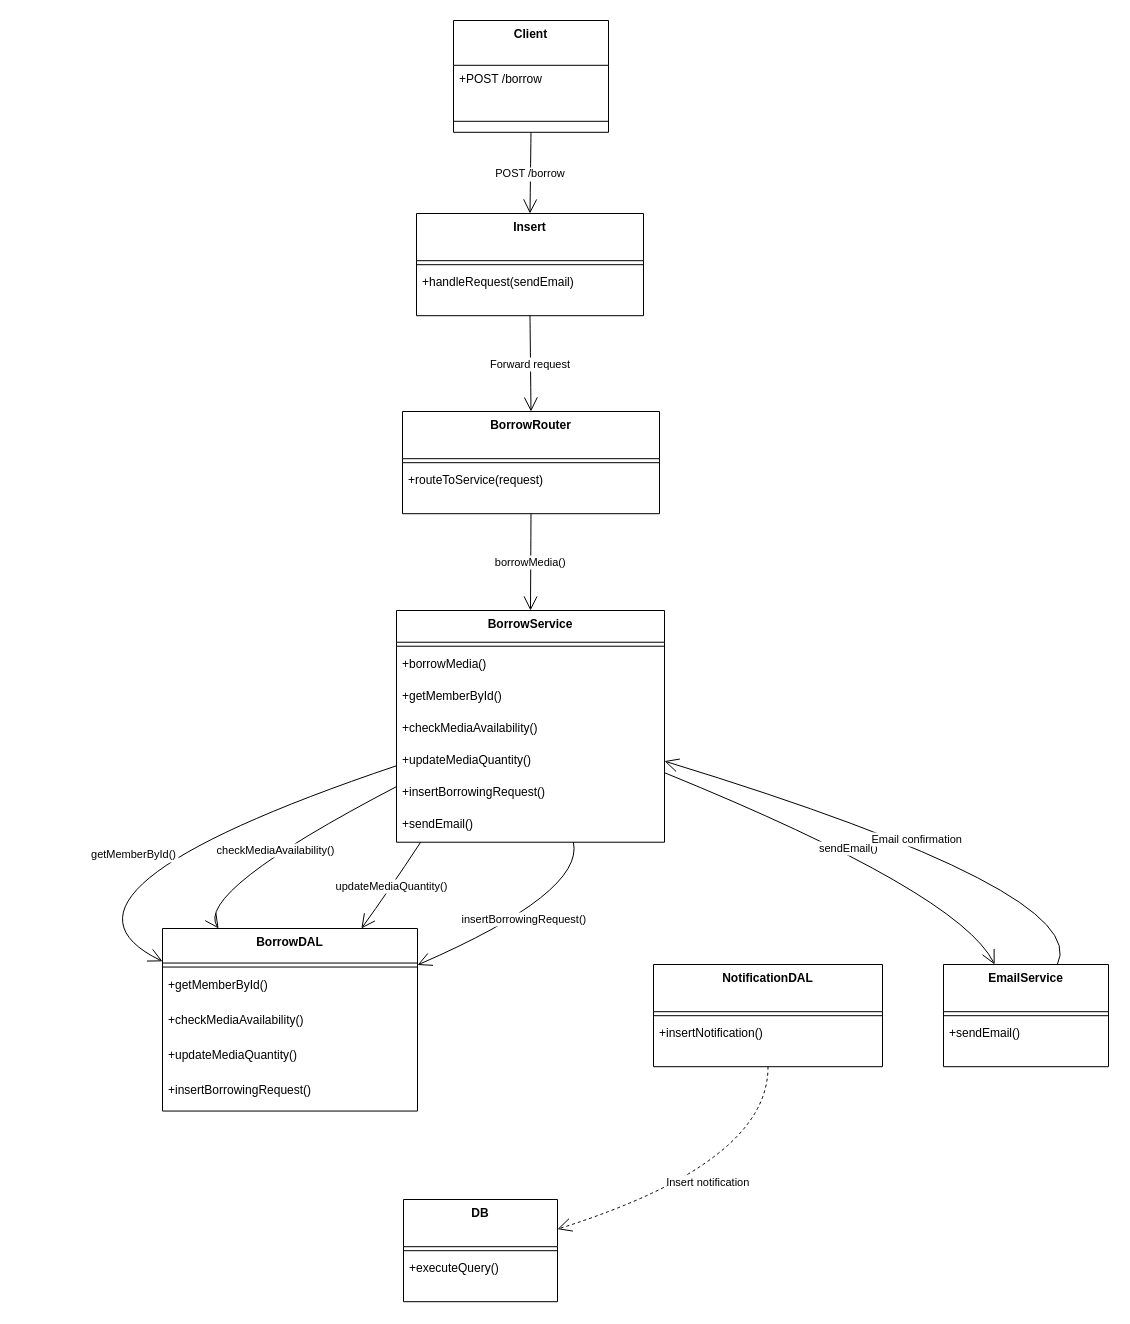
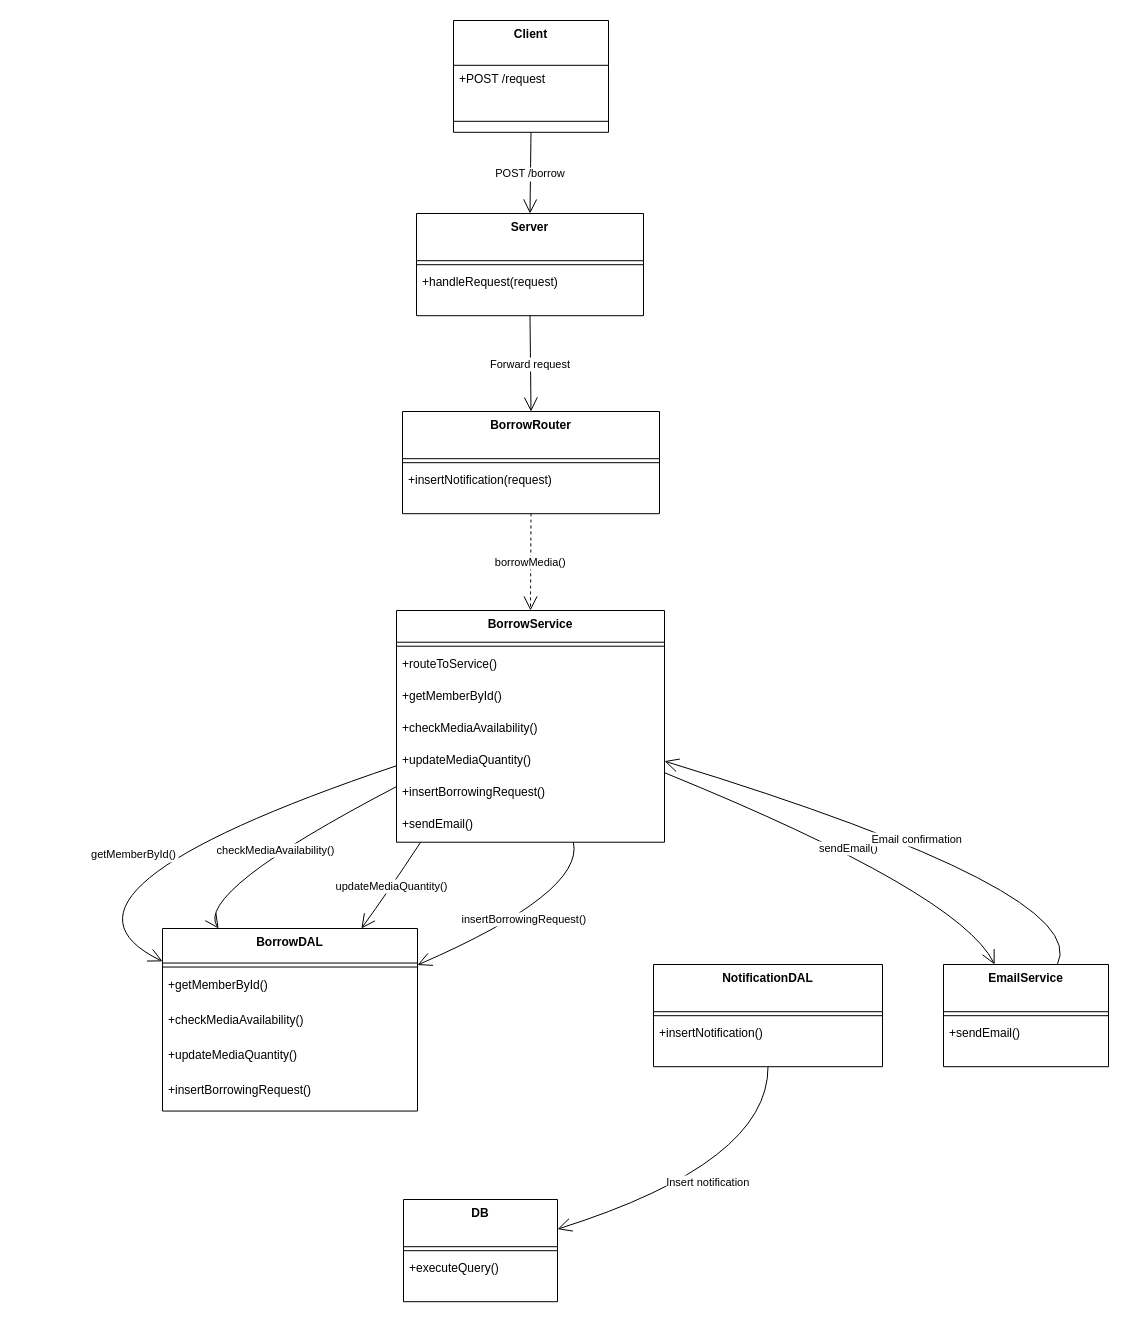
(501, 79) -> (504, 79)
(530, 227) -> (530, 227)
(501, 282) -> (498, 282)
(487, 480) -> (496, 480)
(531, 536) -> (531, 536)
(447, 664) -> (458, 664)
(742, 1130) -> (742, 1130)
